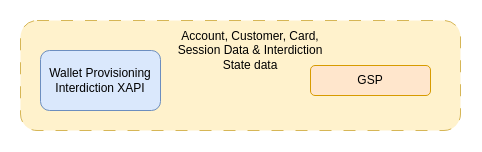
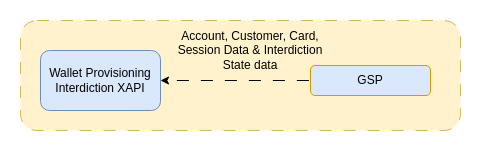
none -> (179, 81)
(371, 81) -> (371, 81)
